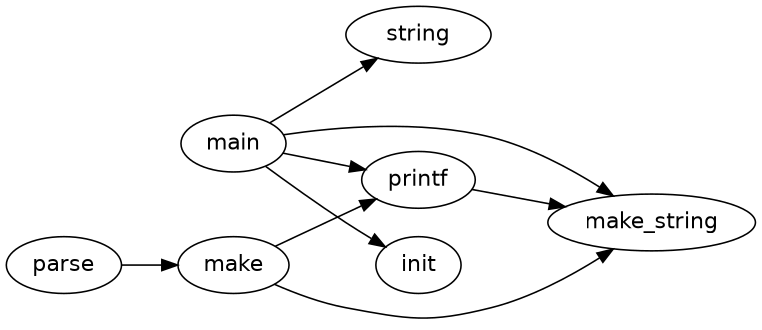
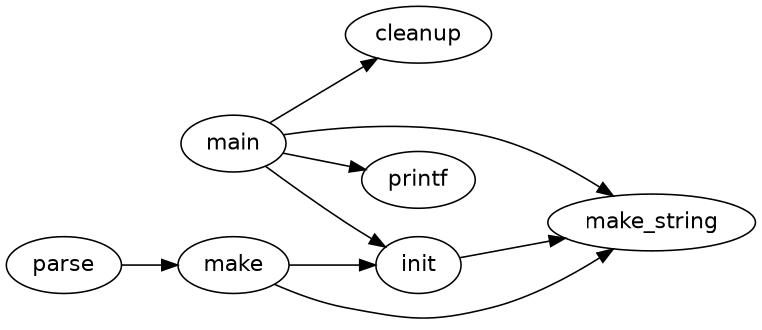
(418, 35) -> (418, 35)
(511, 197) -> (505, 249)
(318, 226) -> (324, 265)
